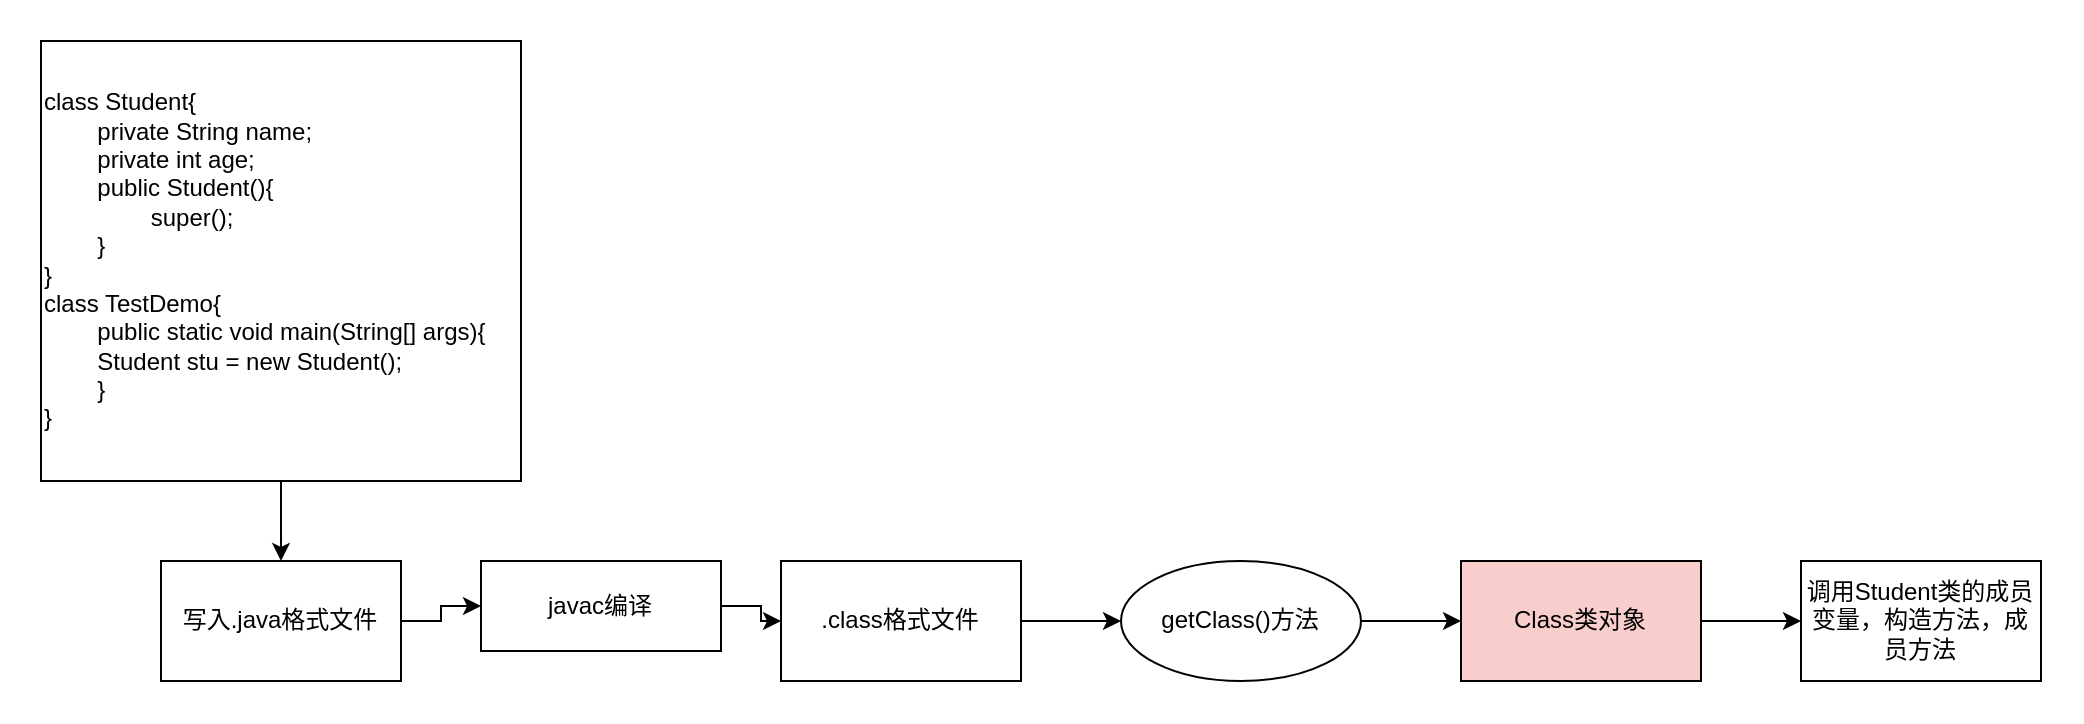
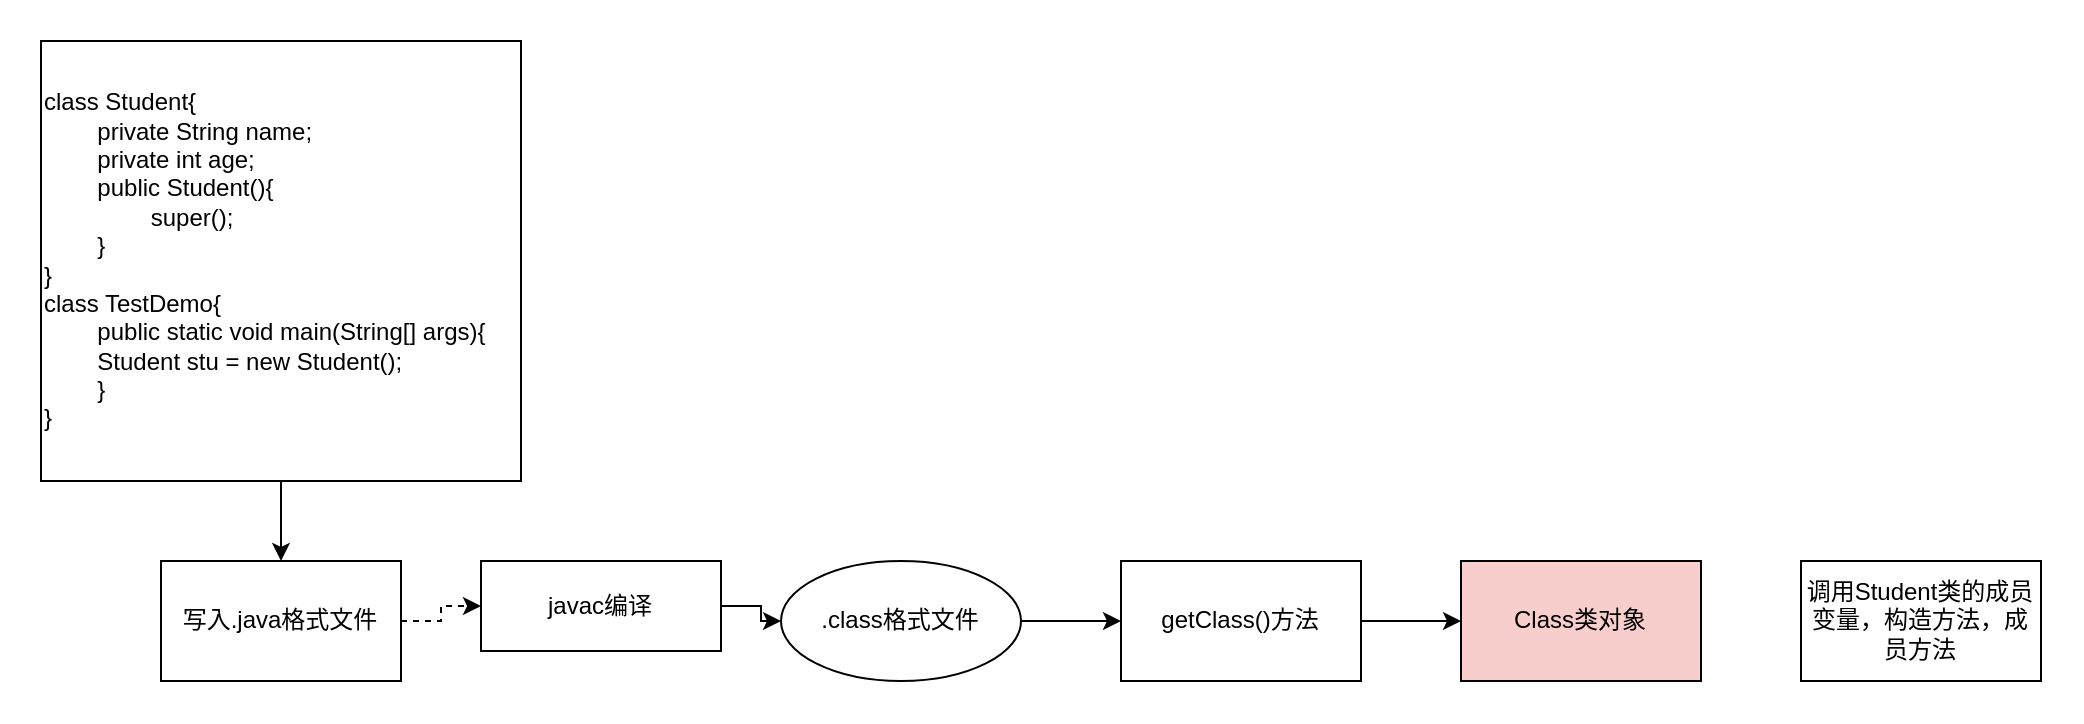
(441, 618) -> (441, 618)
(901, 621) -> (901, 621)
(1241, 621) -> (1241, 621)
(1744, 621) -> none
